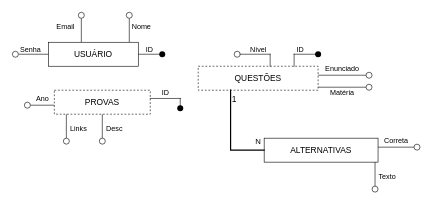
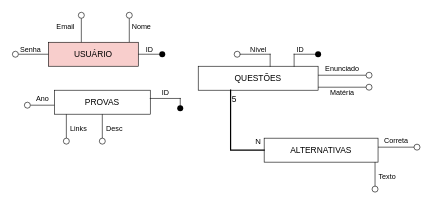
(93, 54) -> (93, 54)
(258, 78) -> (258, 78)
(235, 99) -> (235, 99)
(102, 102) -> (102, 102)
